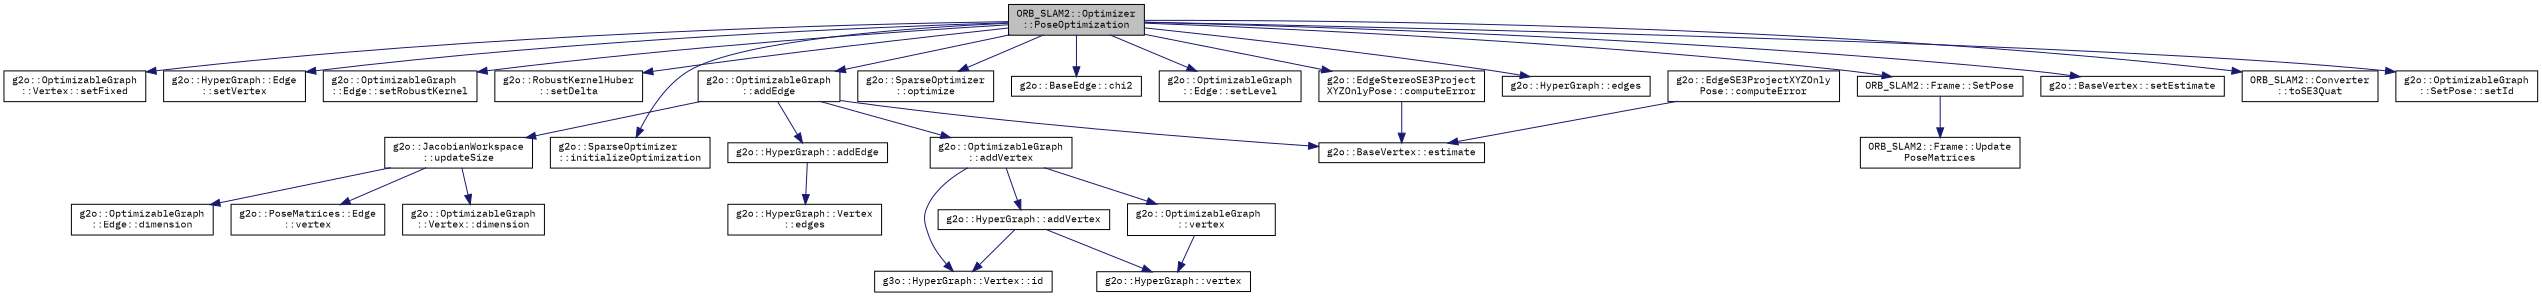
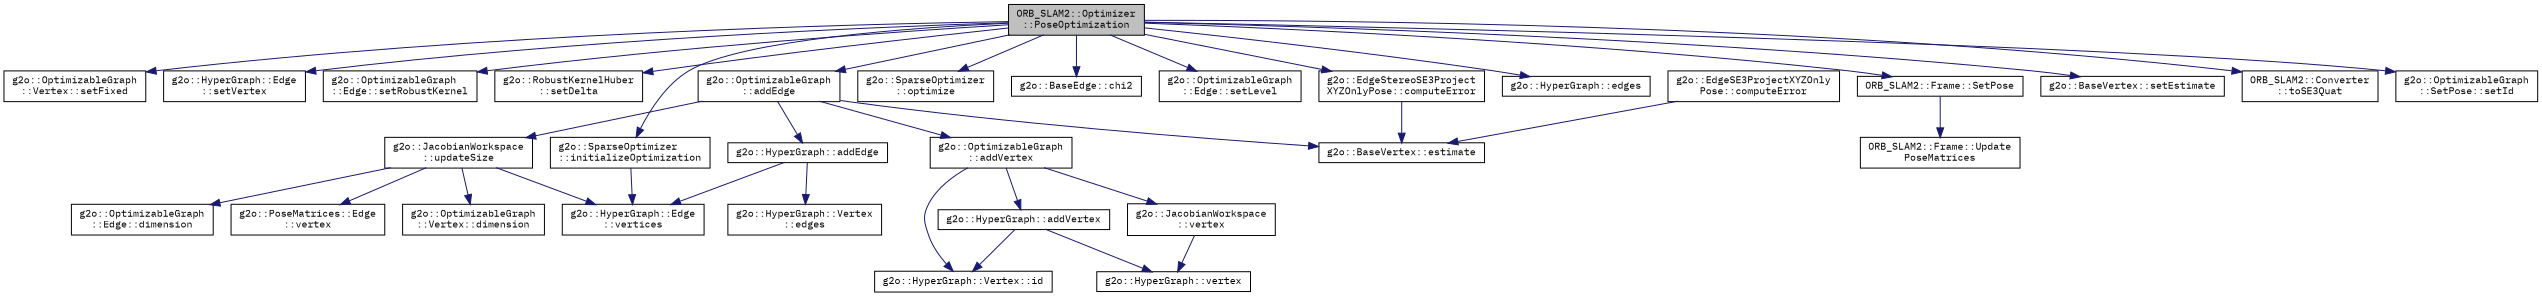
none -> (633, 220)
(1201, 220) -> (1201, 220)
(963, 282) -> (963, 282)
